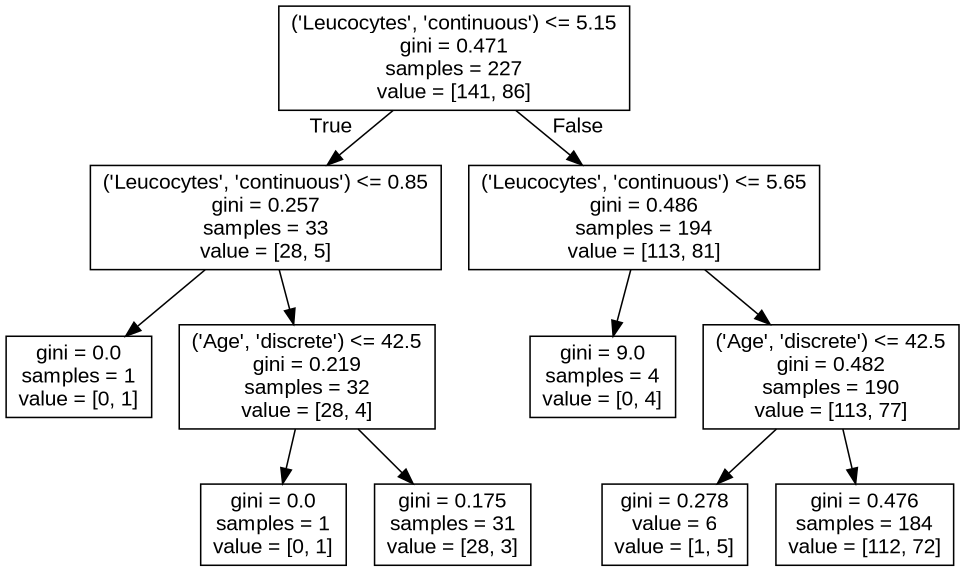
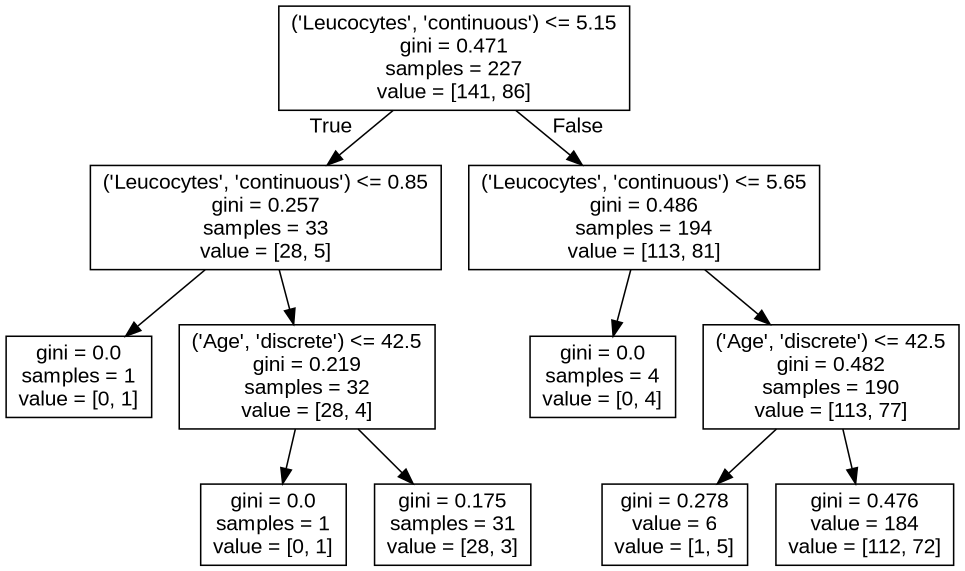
(603, 377) -> (603, 377)
(865, 525) -> (865, 525)
